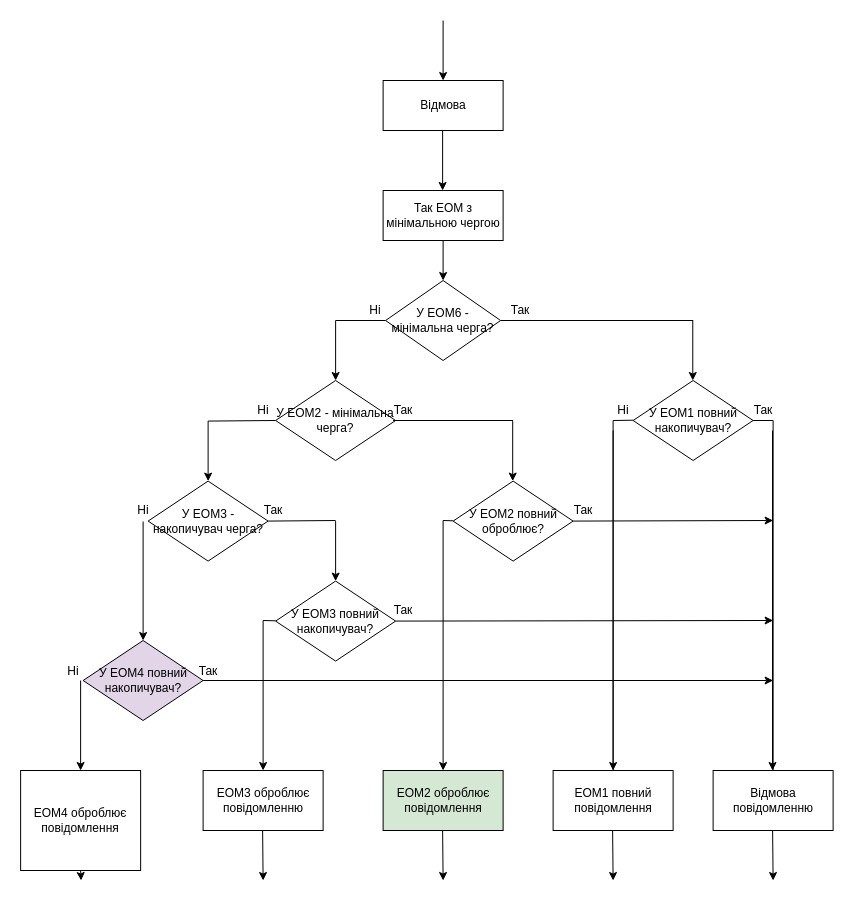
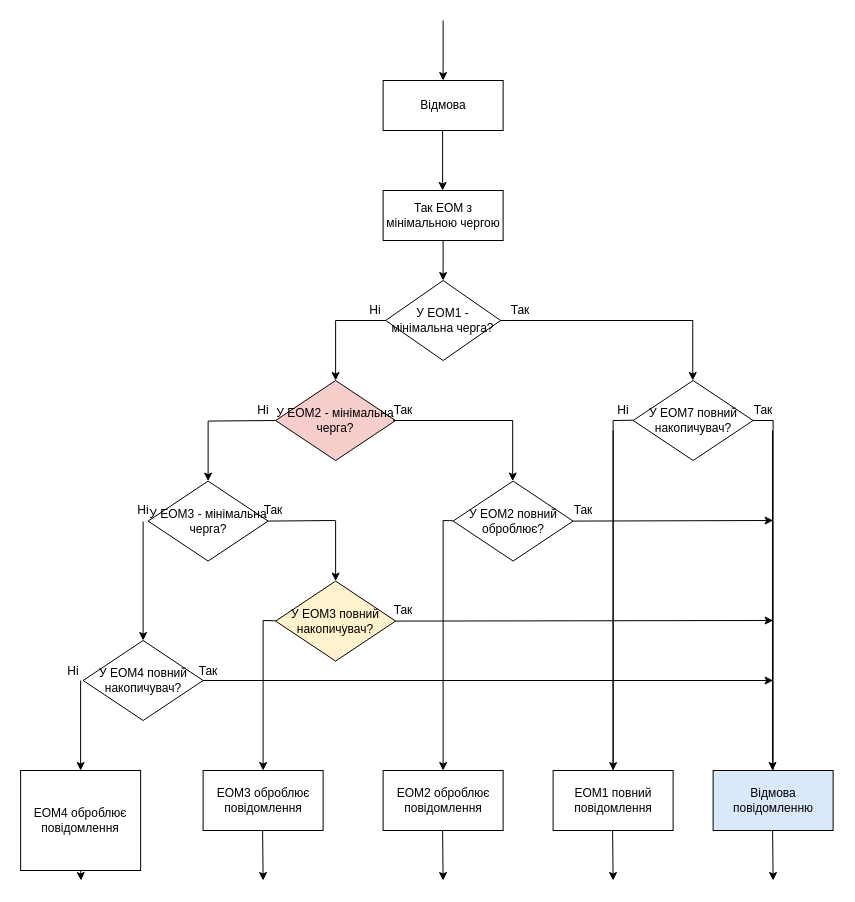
(443, 321) -> (443, 321)
(336, 421) -> (336, 421)
(694, 421) -> (694, 421)
(209, 522) -> (209, 522)
(336, 621) -> (336, 621)
(143, 681) -> (143, 681)
(264, 801) -> (264, 801)
(443, 801) -> (443, 801)
(773, 801) -> (773, 801)
